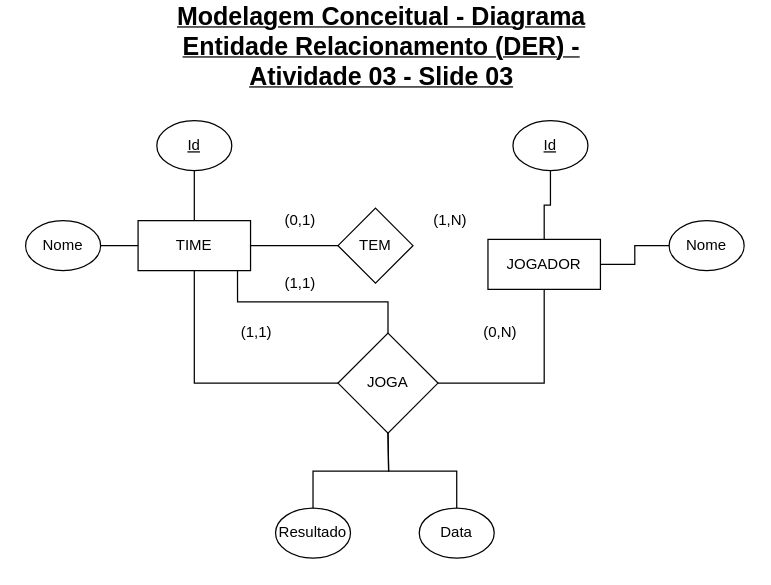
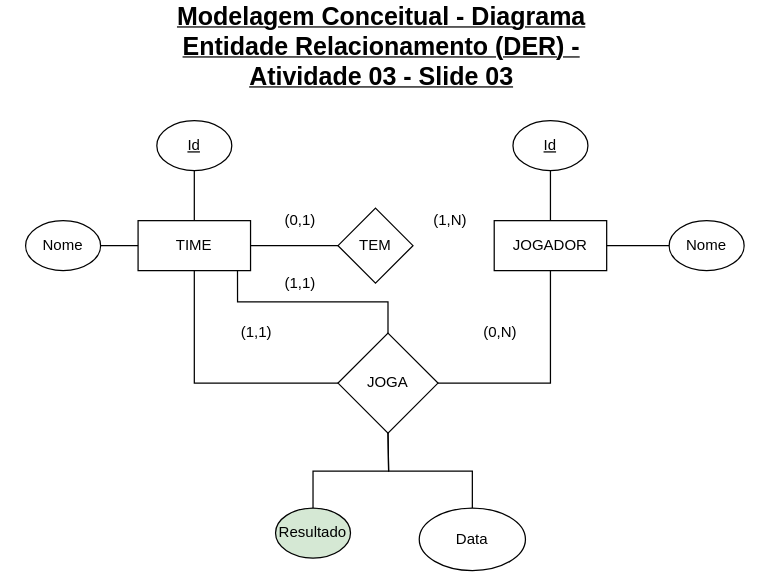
(544, 264) -> (551, 246)
(313, 533) -> (313, 533)
(457, 533) -> (473, 539)
